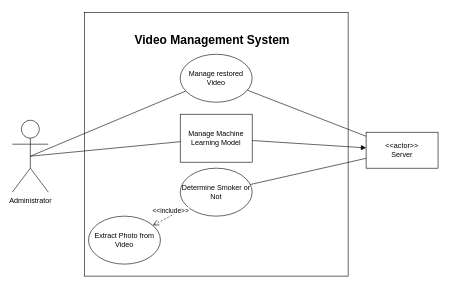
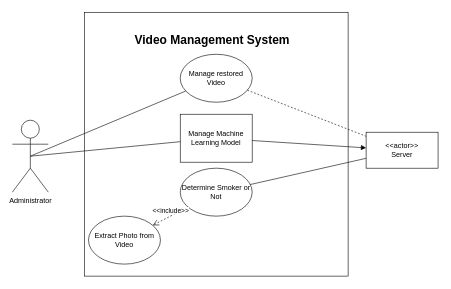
(306, 113) -> (306, 113)
